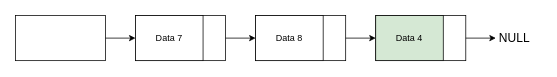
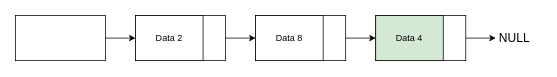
(169, 38) -> (169, 38)
